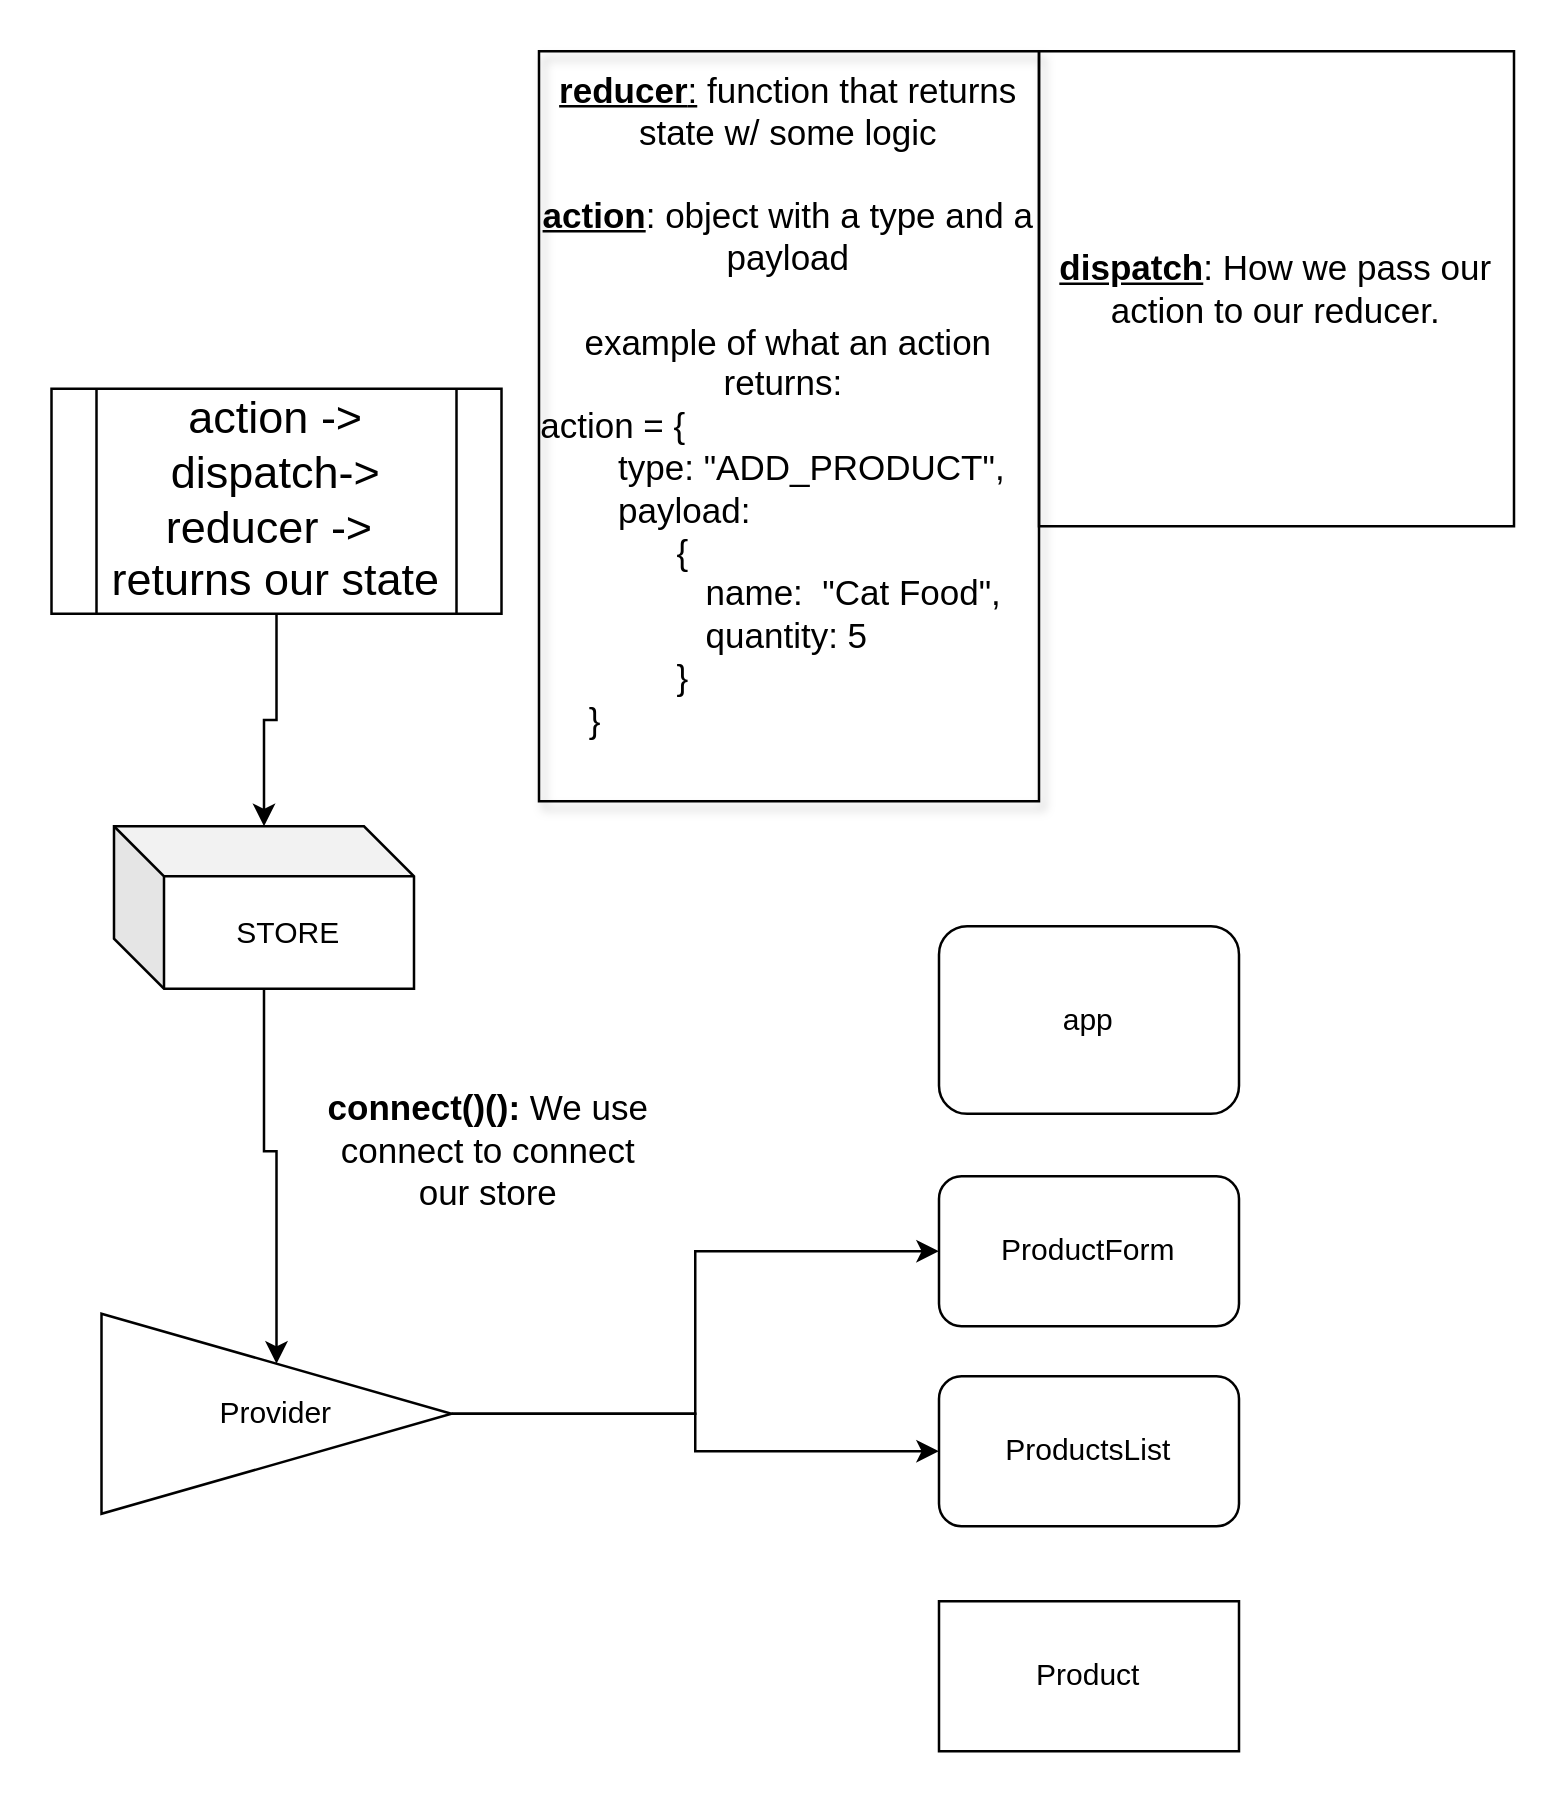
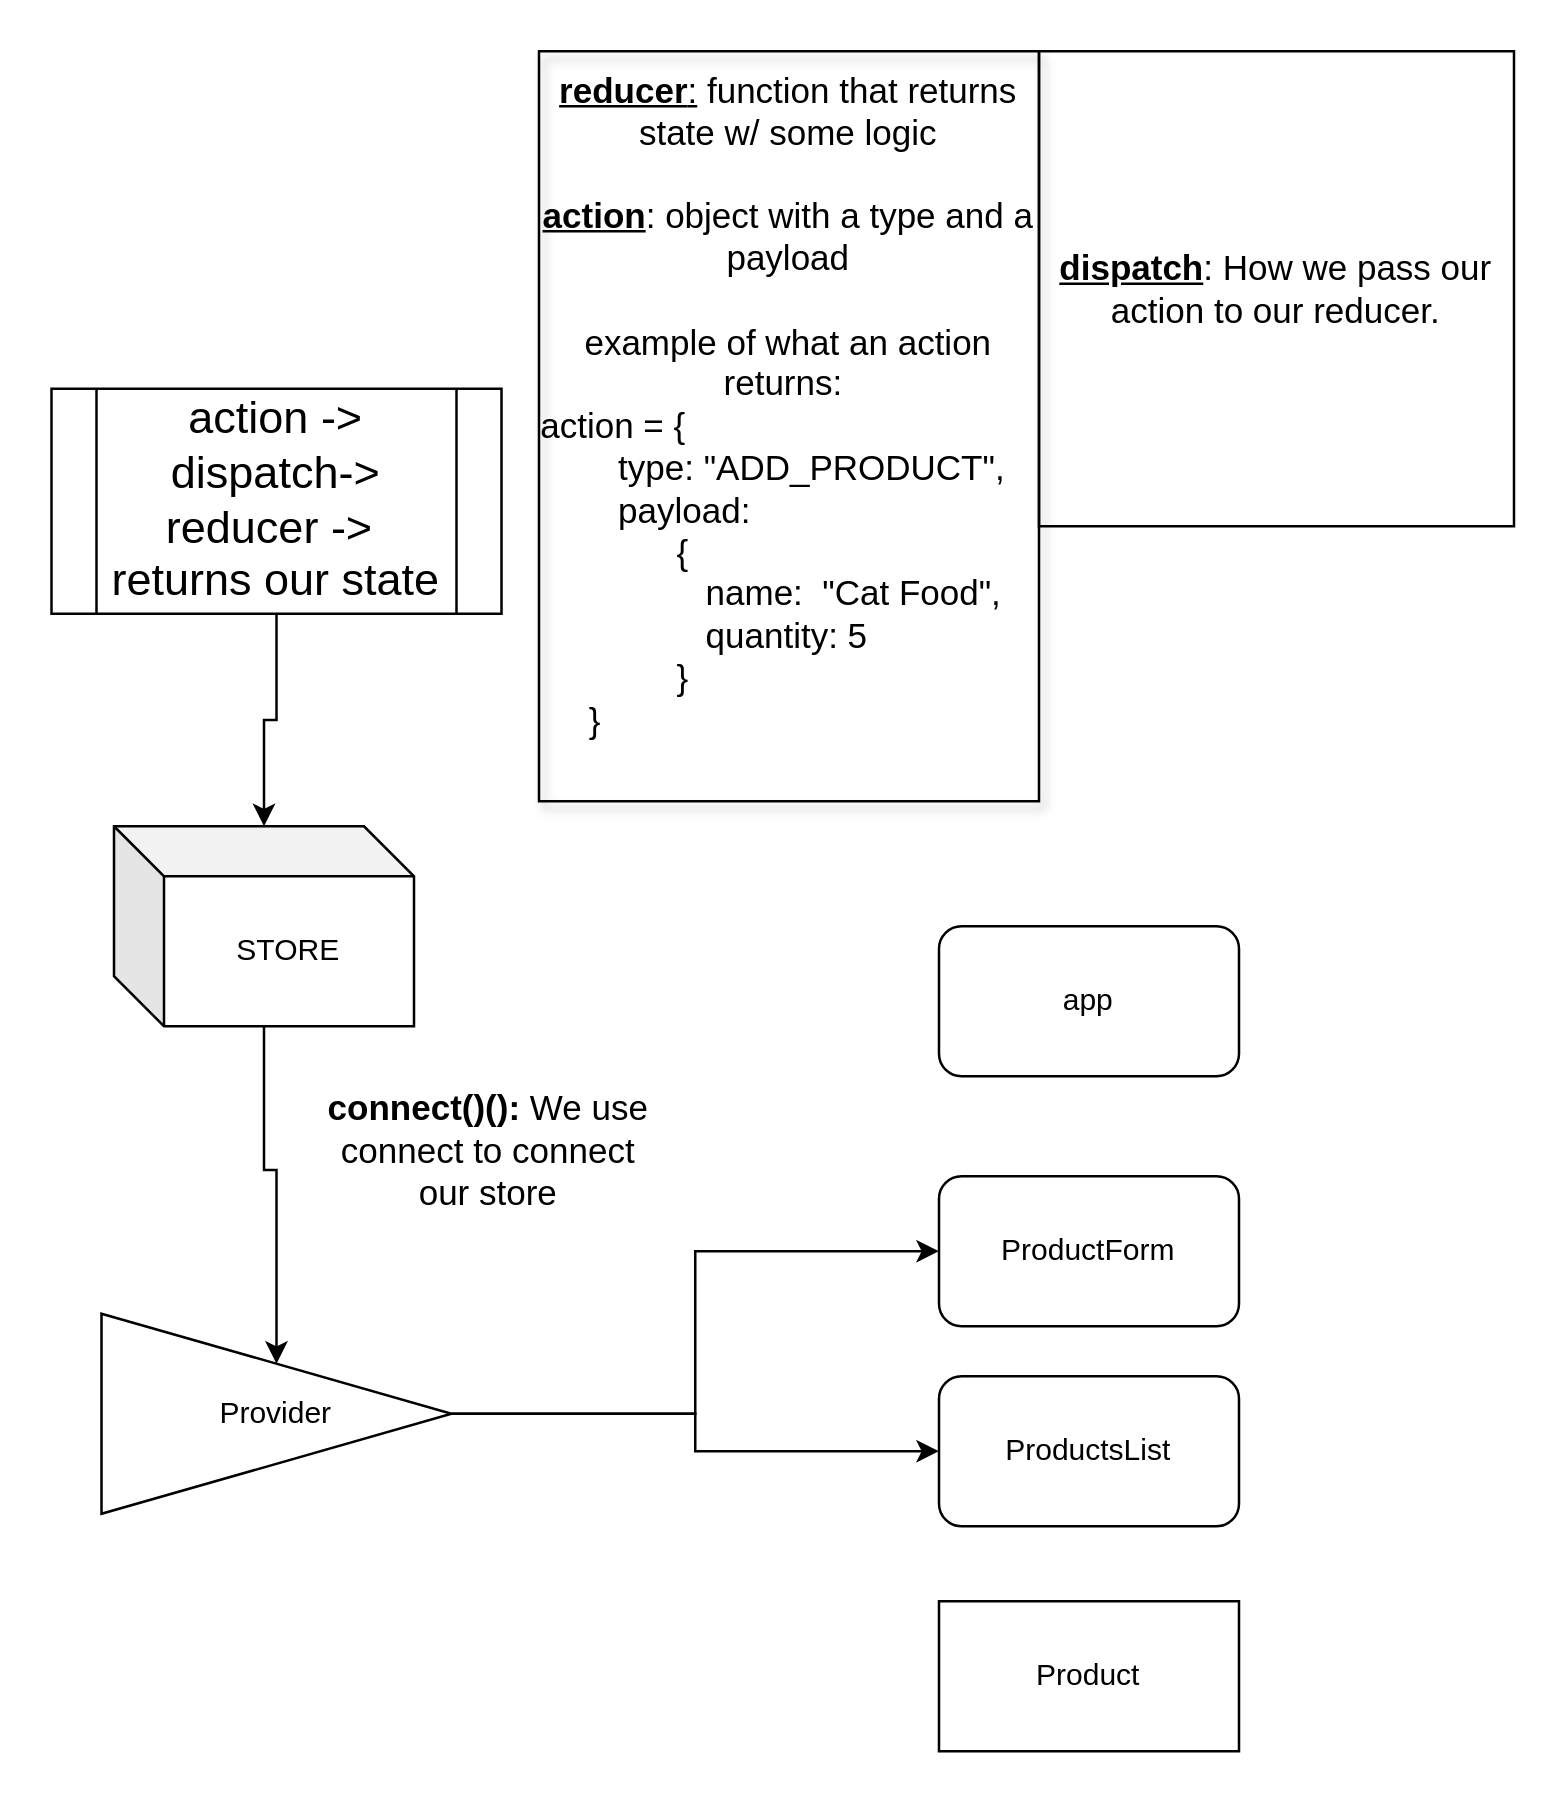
(264, 908) -> (264, 926)
(1089, 1020) -> (1089, 1001)
